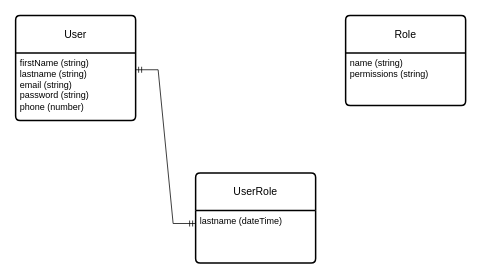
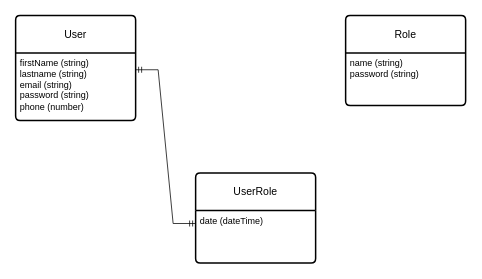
(396, 69) -> (390, 69)
(244, 221) -> (235, 221)
